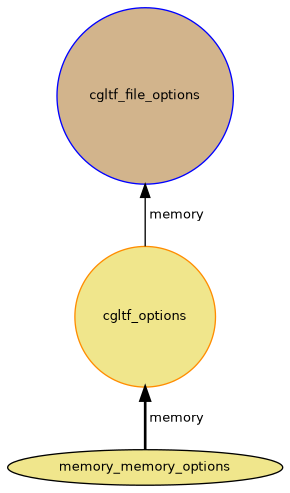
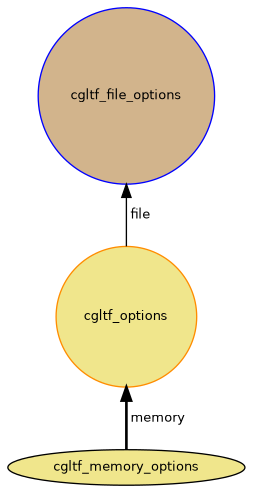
(175, 215) -> (139, 215)
(145, 467) -> (126, 467)
